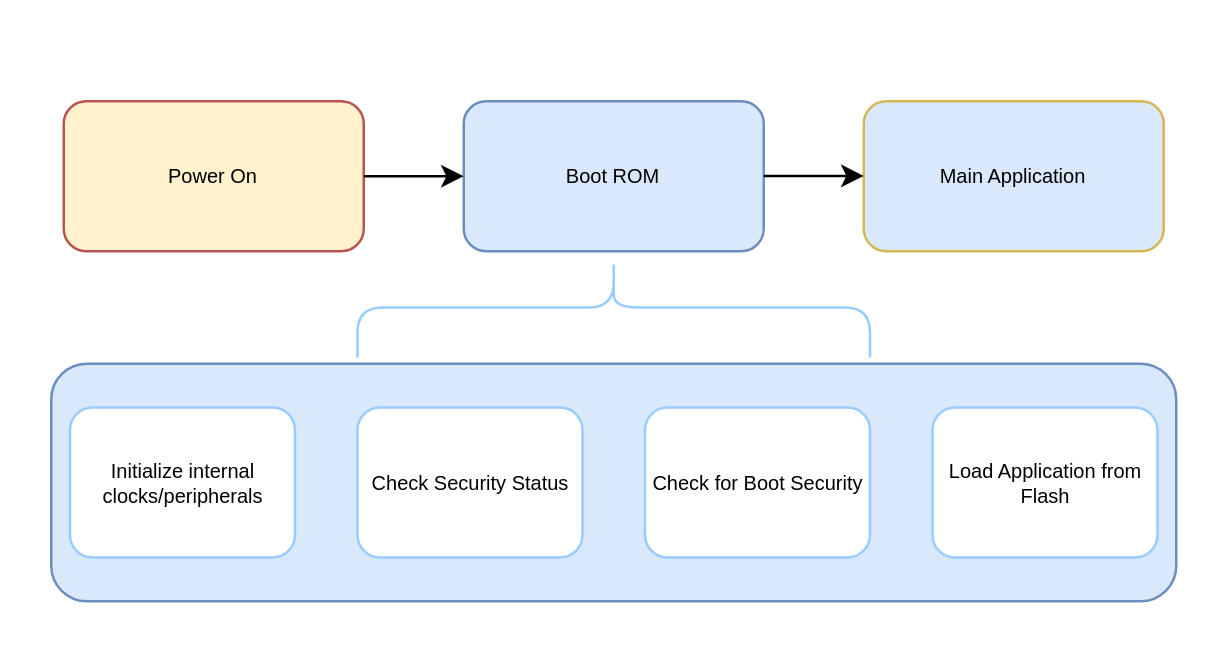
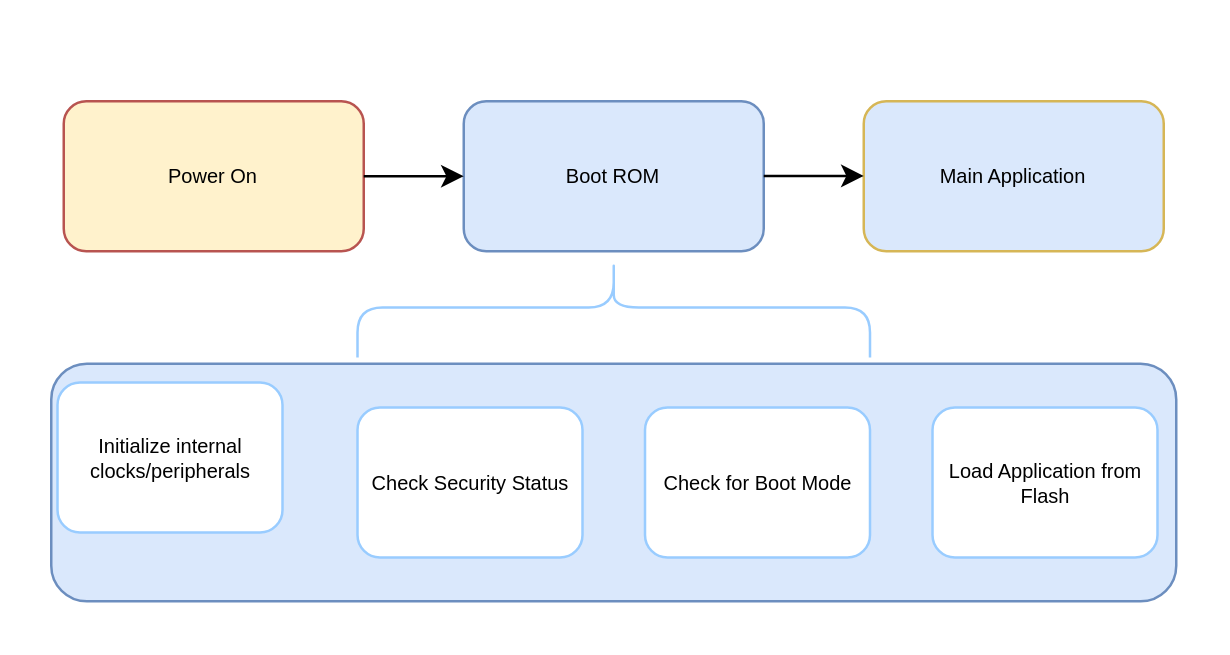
(183, 483) -> (170, 458)
(759, 484) -> (759, 484)
